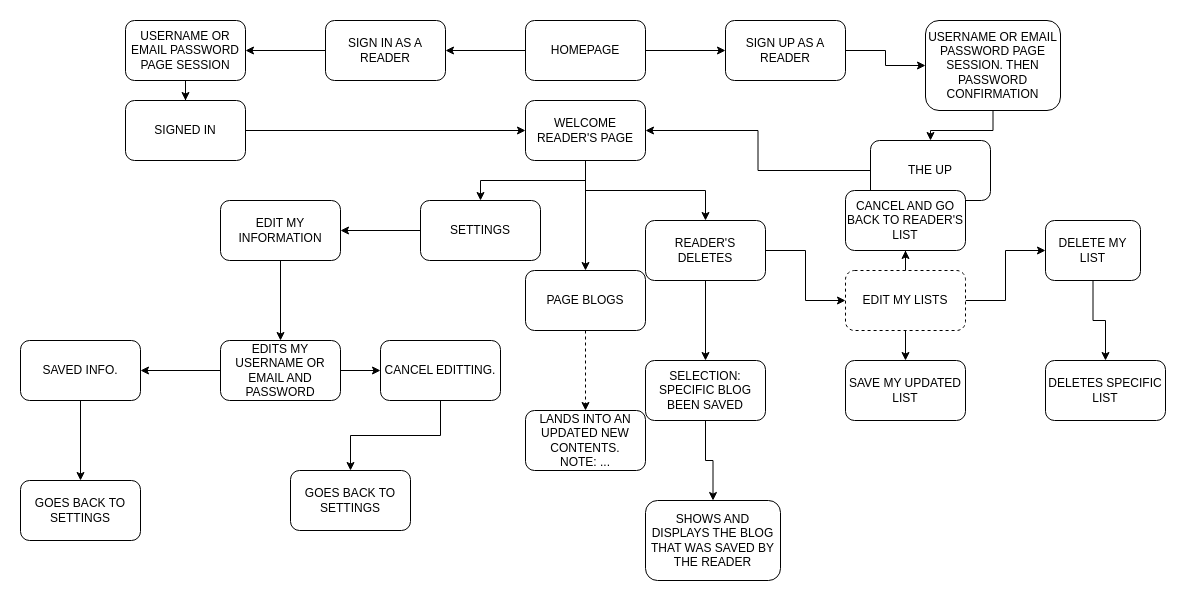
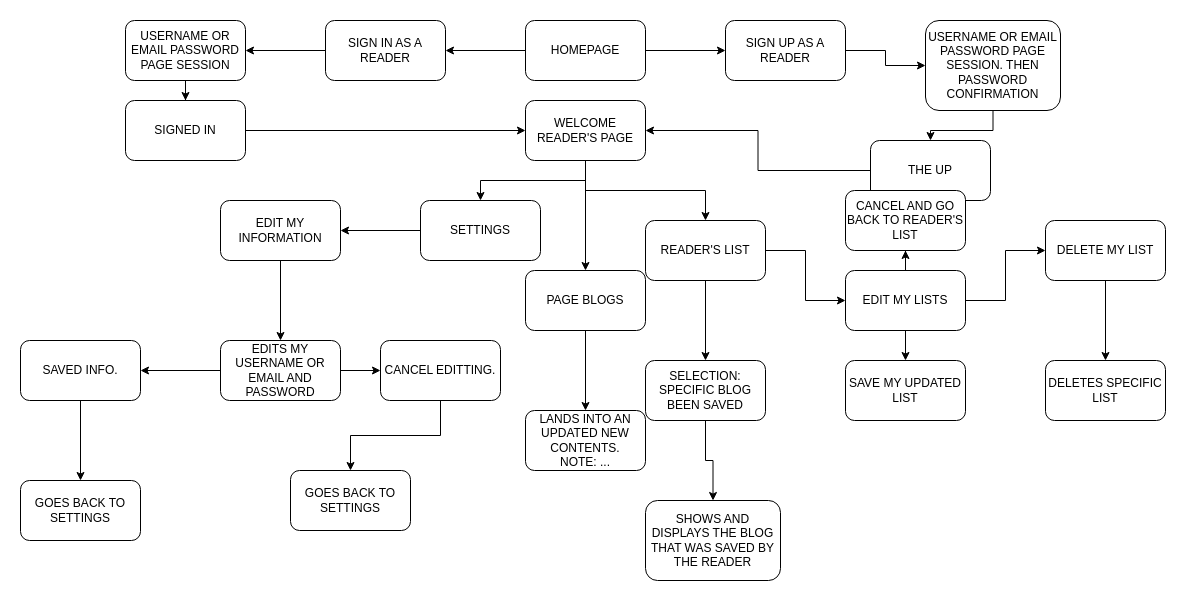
(706, 251) -> (706, 251)
(1093, 251) -> (1106, 251)
(906, 301) -> (906, 301)
(586, 368) -> (586, 368)
